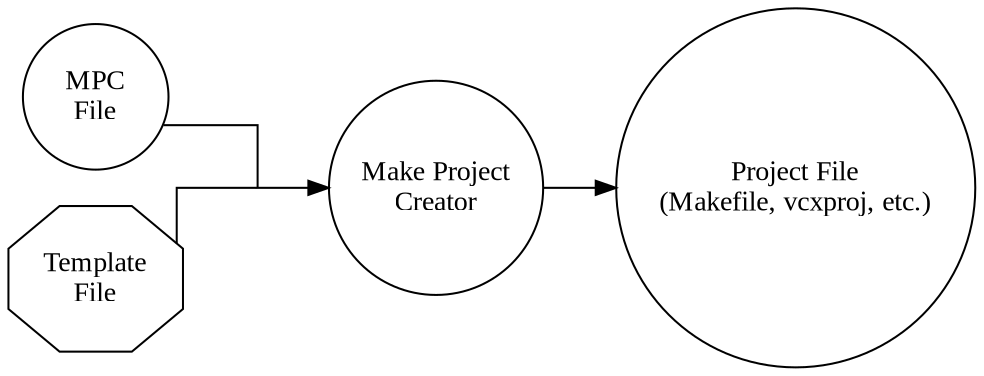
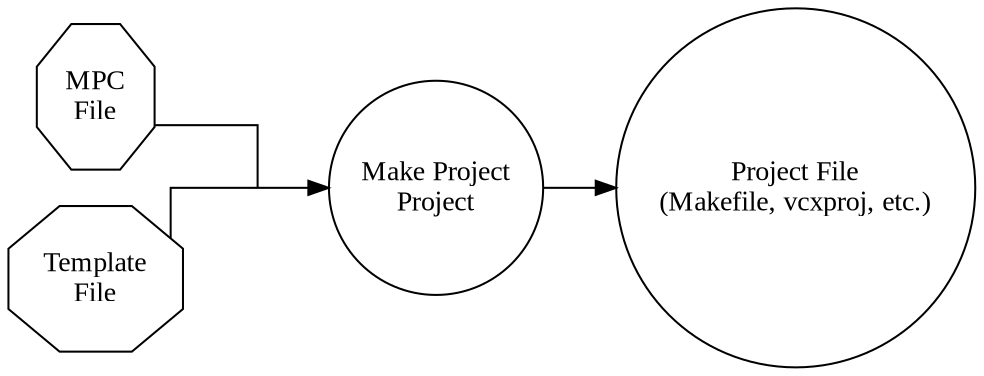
(96, 97) -> (96, 97)
(436, 188) -> (436, 188)
